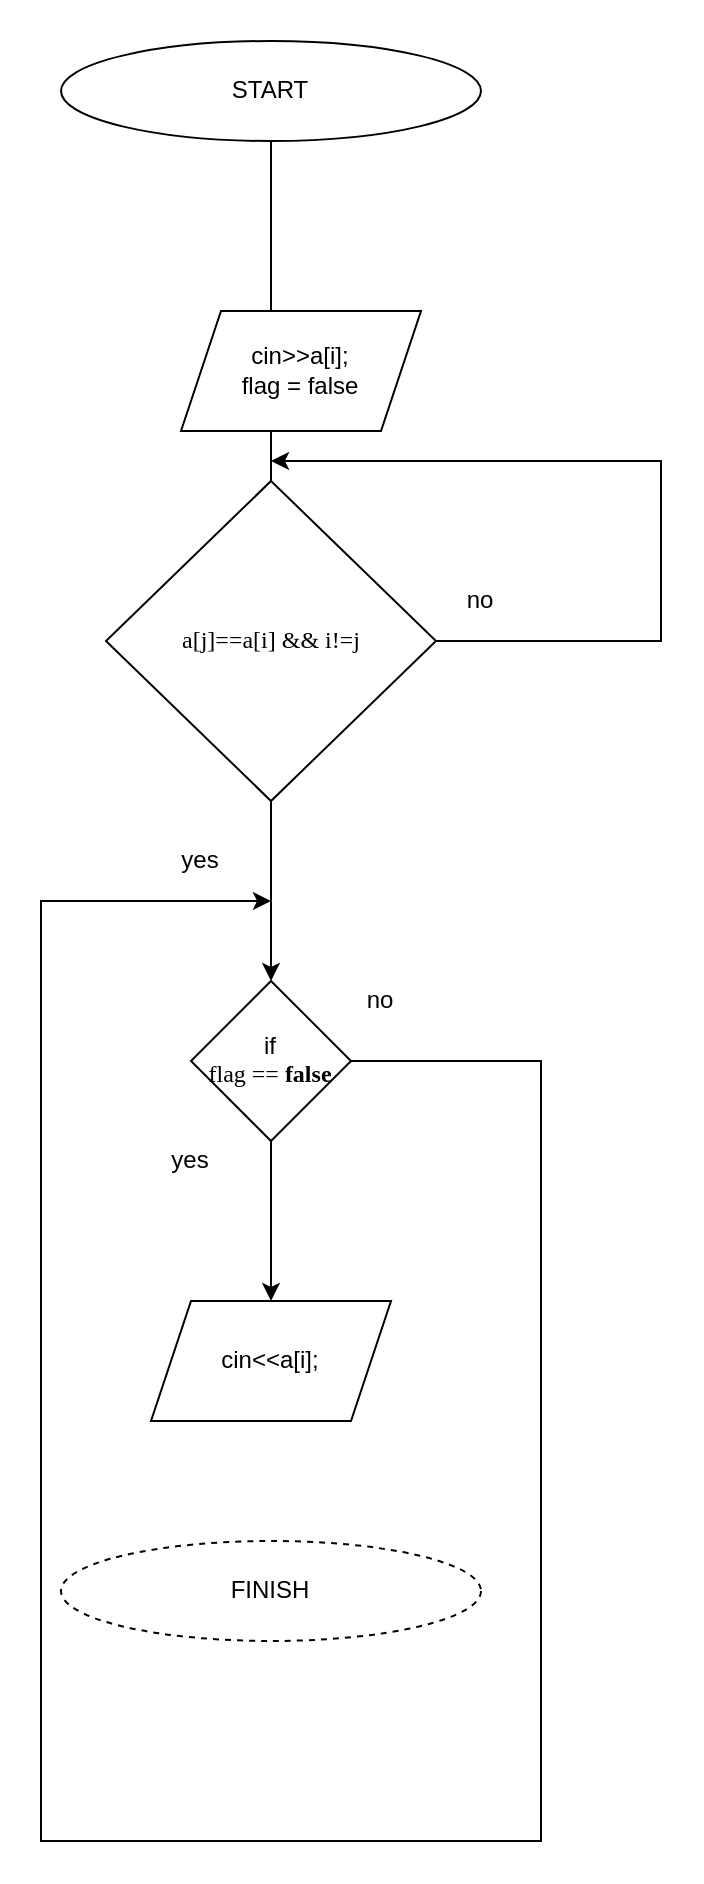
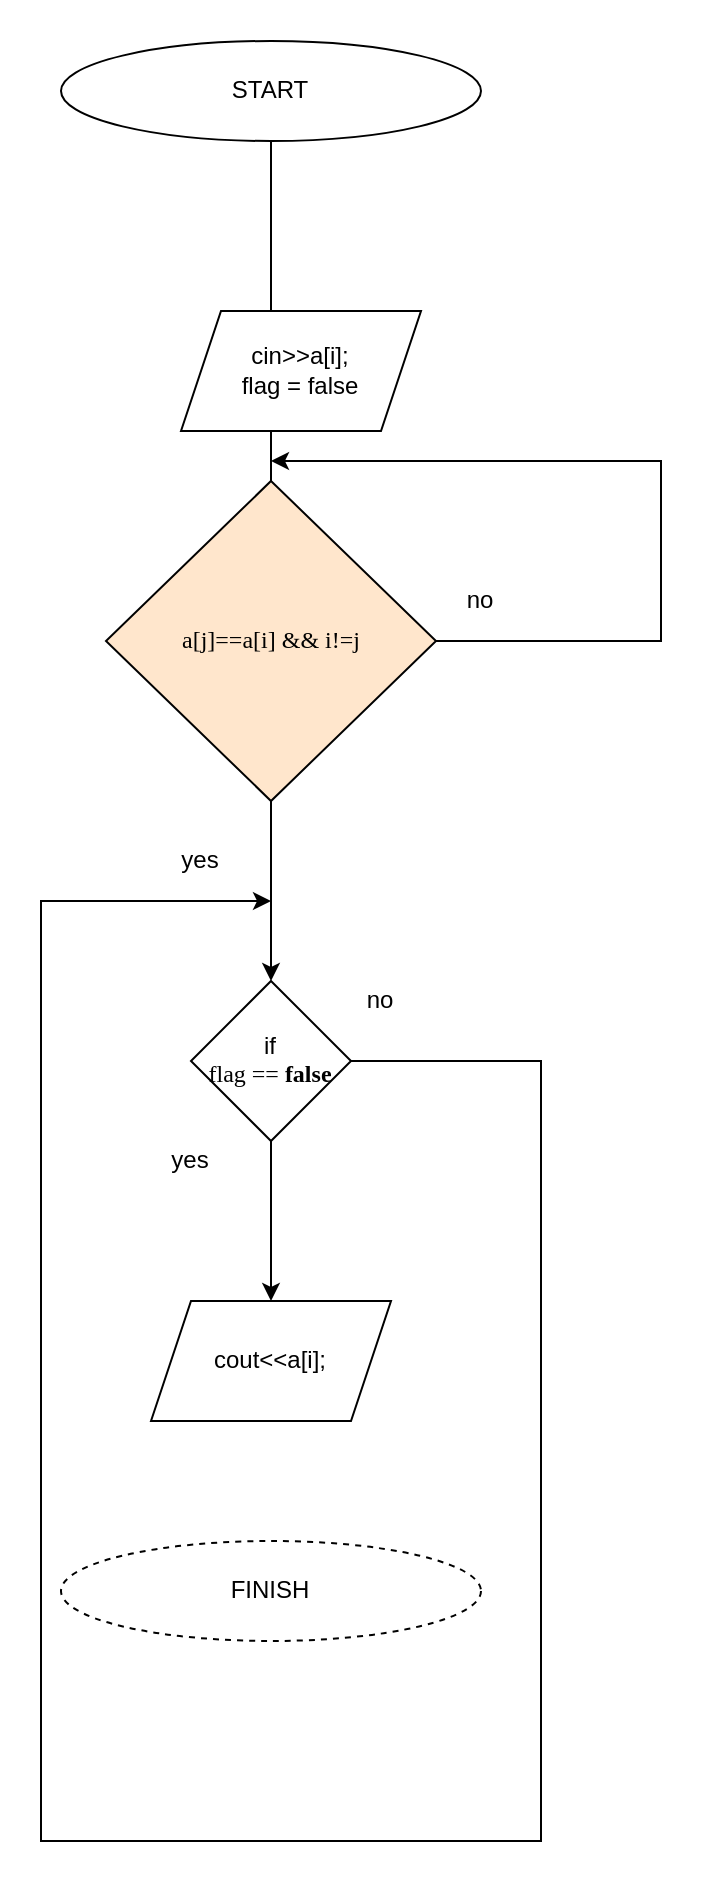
(271, 641) -> (271, 641)
(271, 1361) -> (271, 1361)
